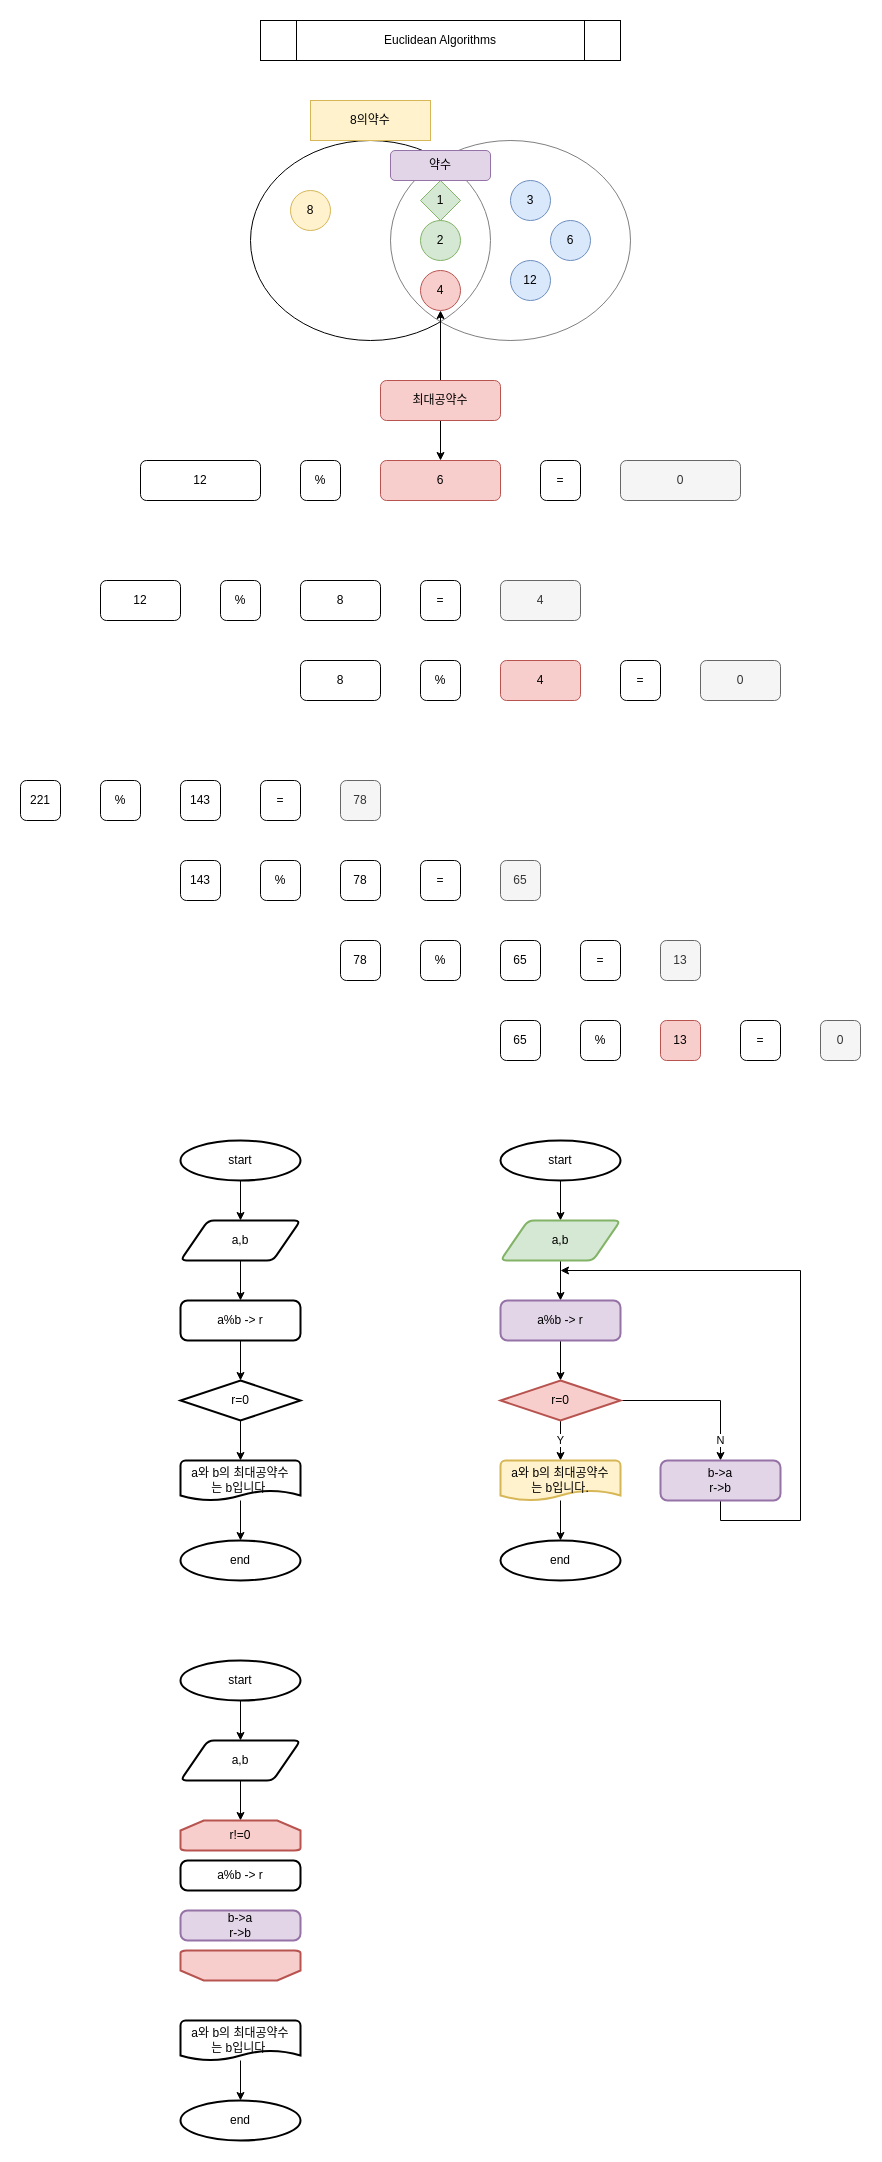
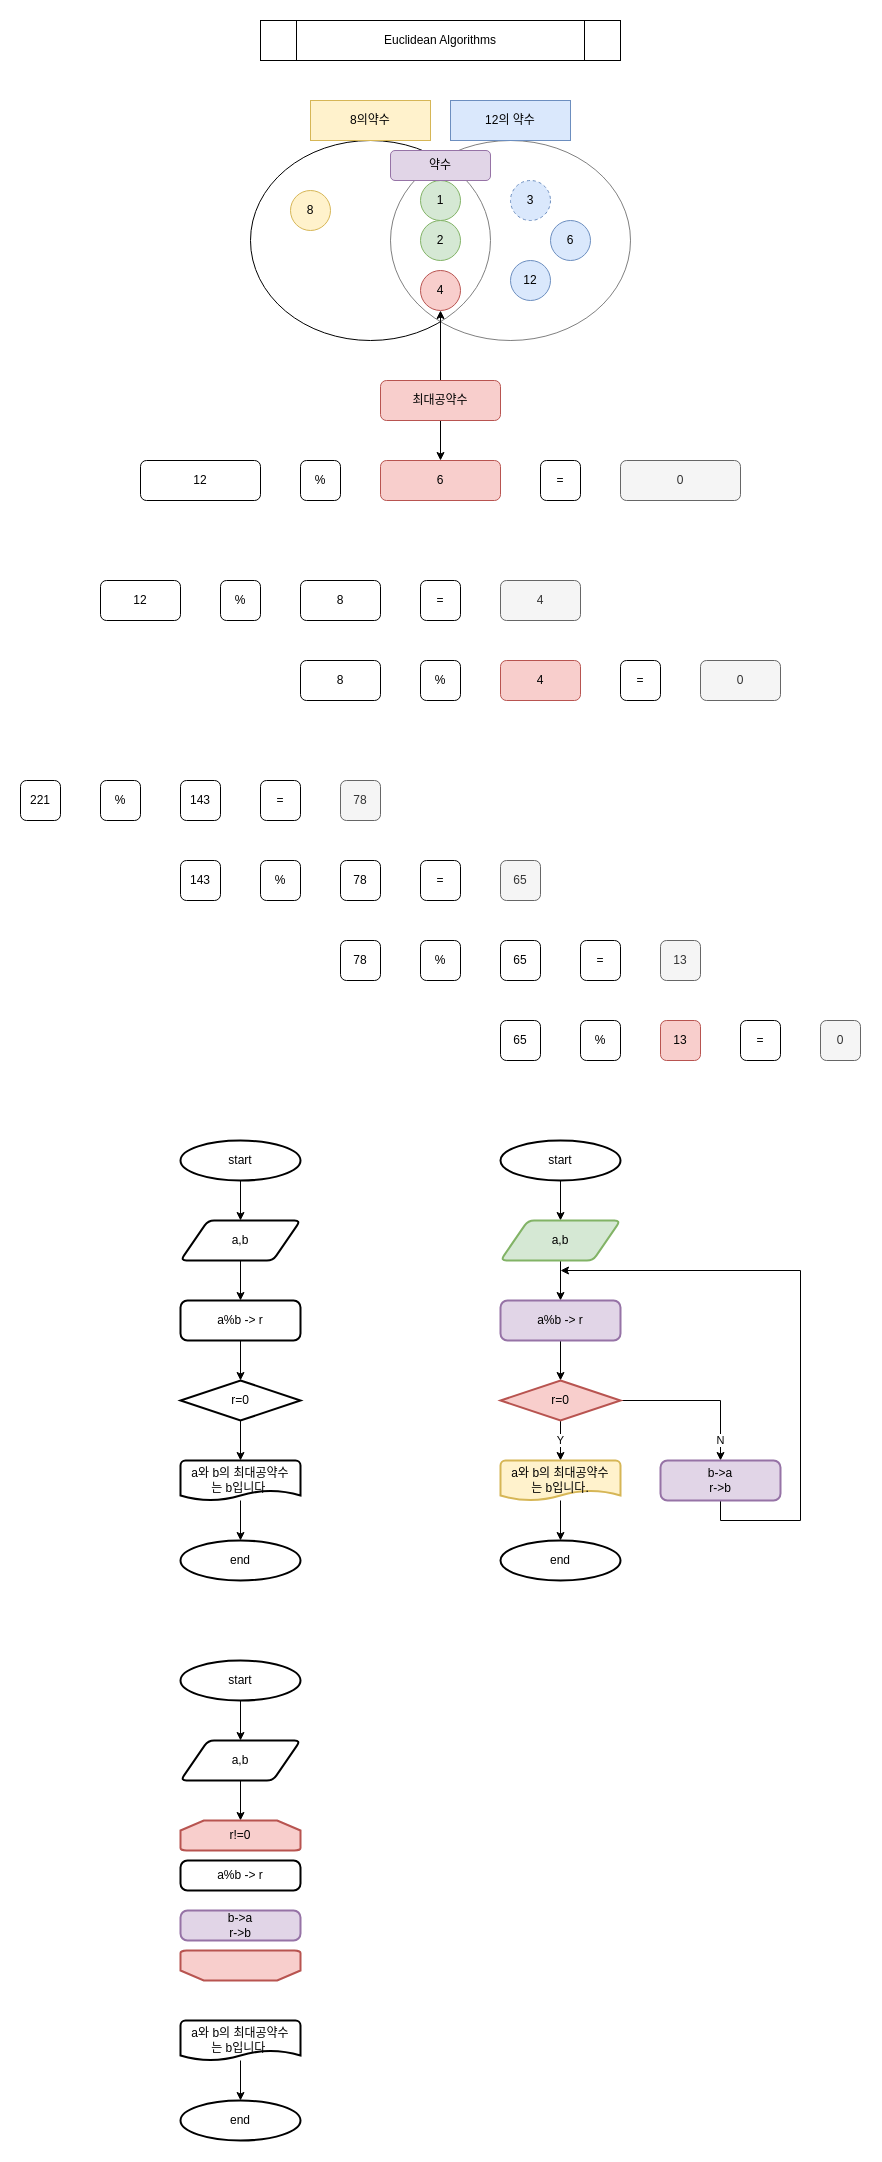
none -> (511, 121)
(441, 201) -> (441, 201)
(531, 201) -> (531, 201)
